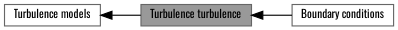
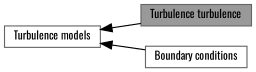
(277, 15) -> (129, 47)
